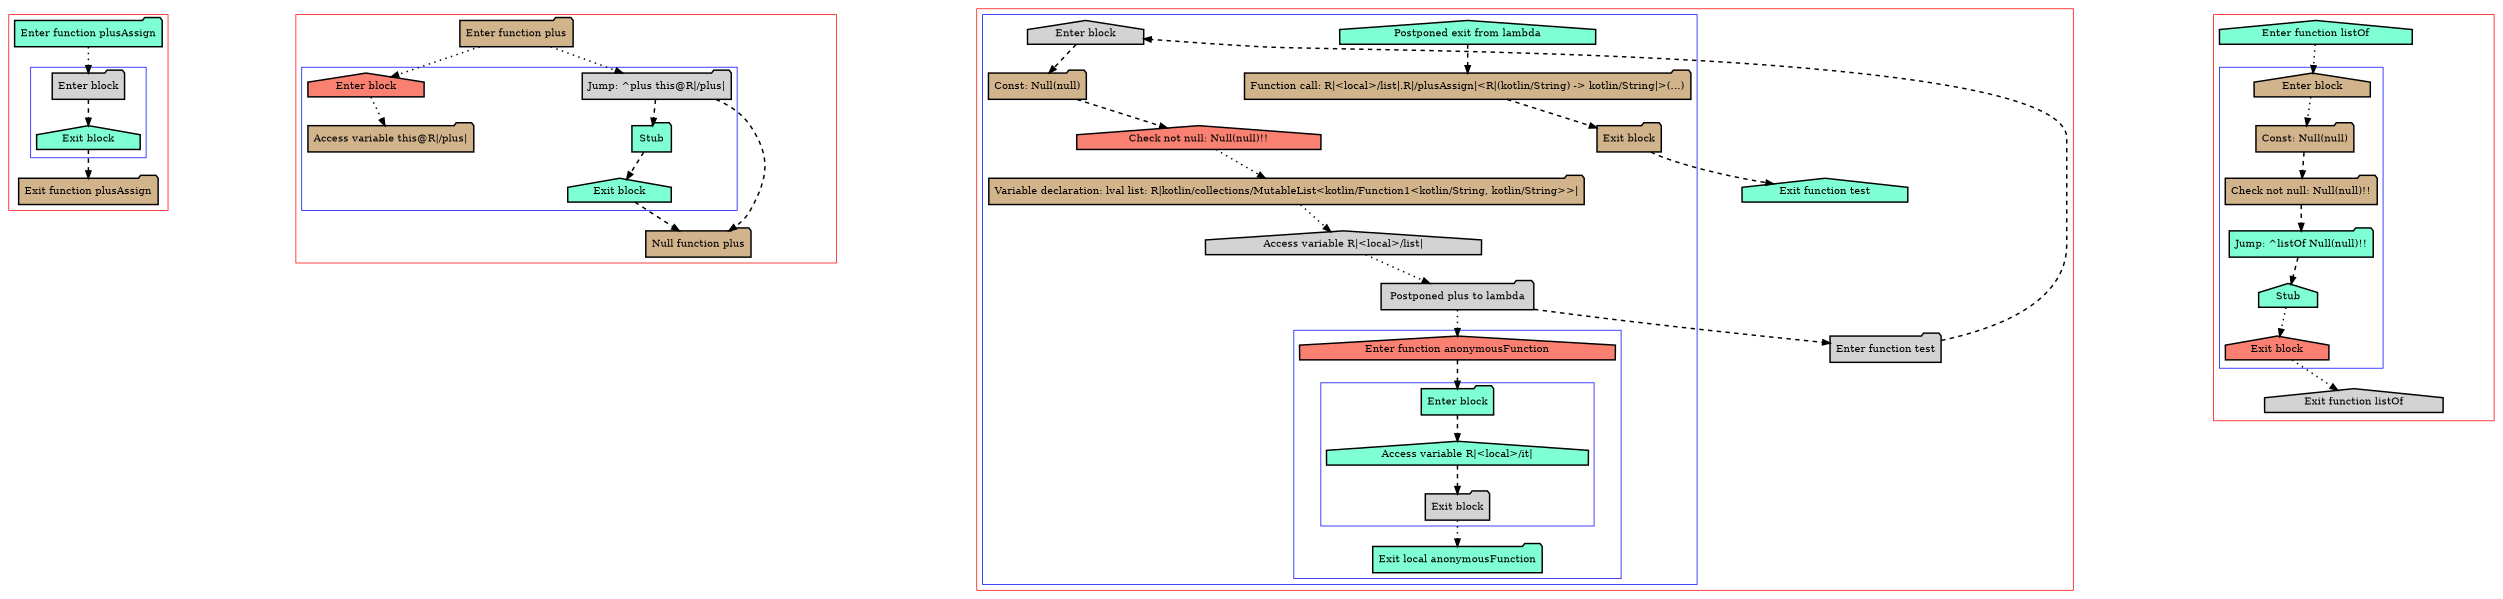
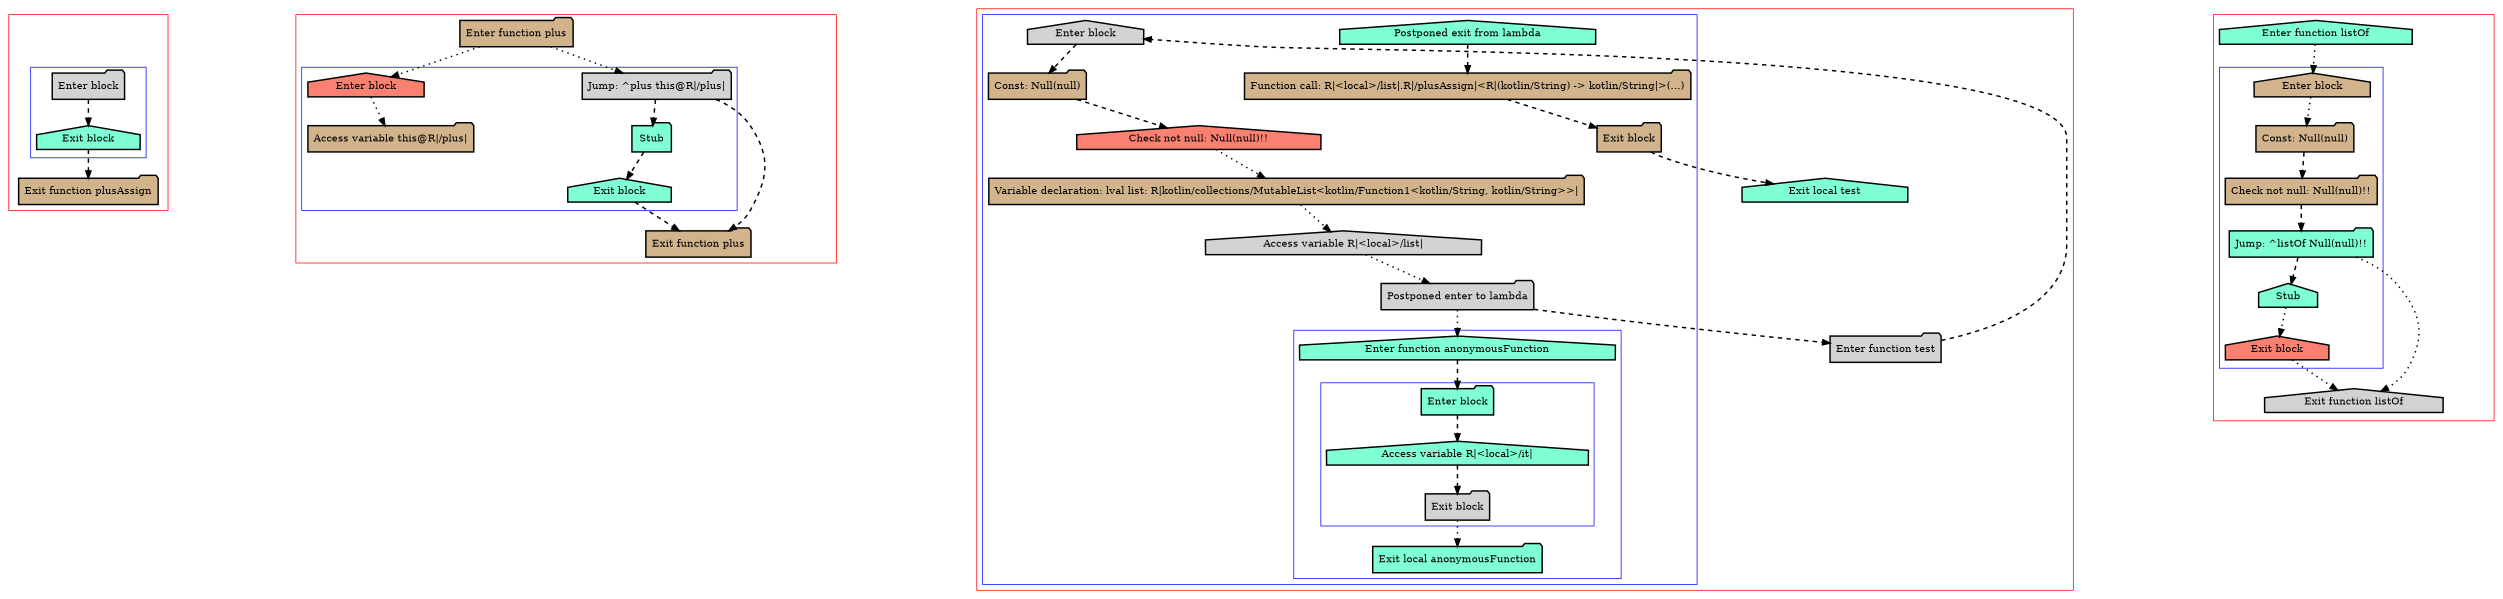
(88, 34) -> none
(1825, 191) -> (1825, 191)
(698, 244) -> (698, 244)
(1457, 297) -> (1457, 297)
none -> (2416, 314)
(1457, 349) -> (1457, 349)
